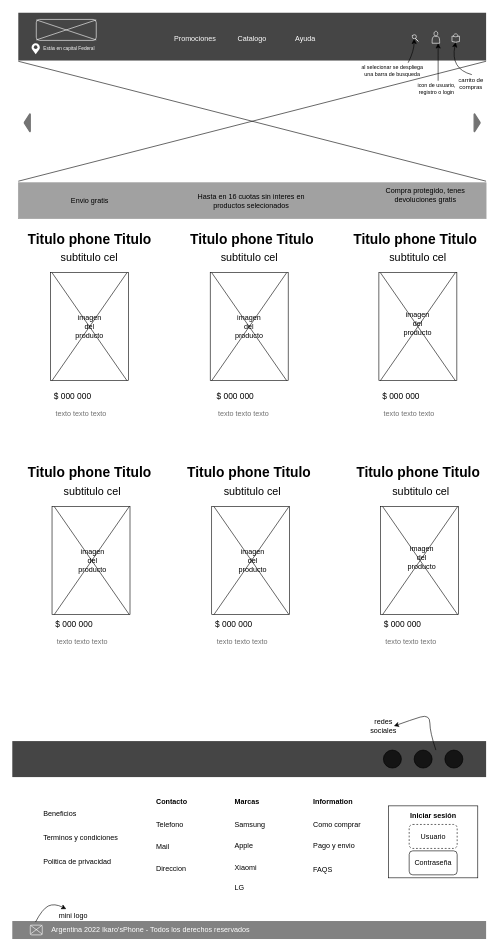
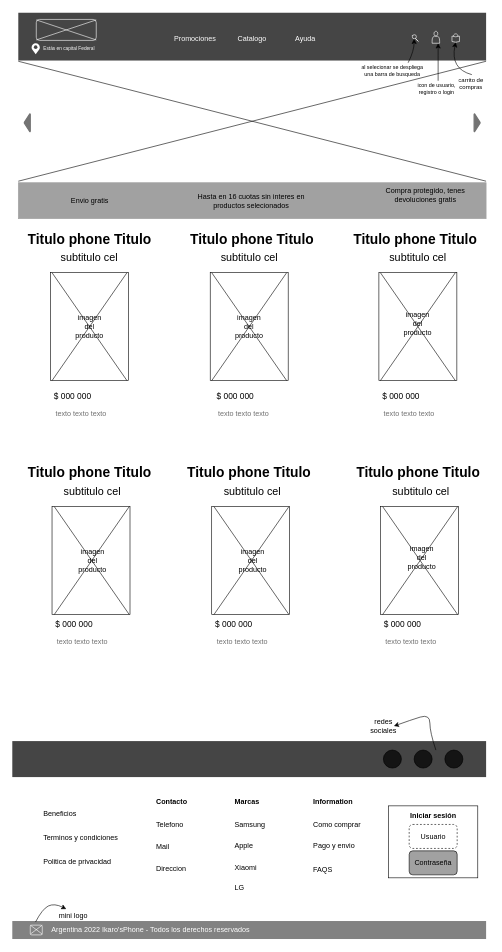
(433, 863) -> (433, 863)
